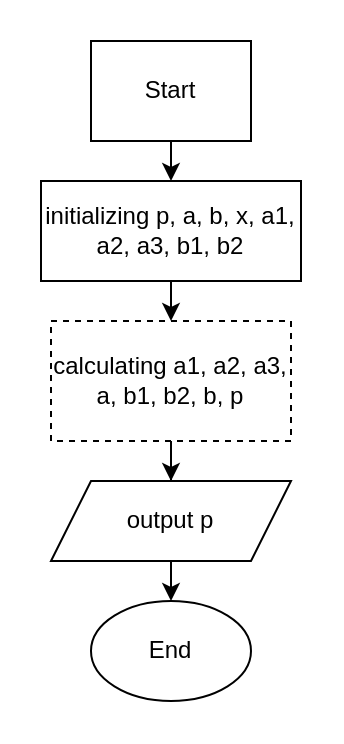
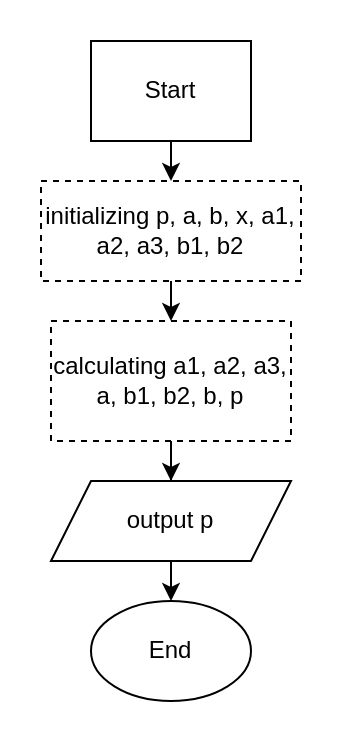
(171, 231) -> (171, 231)
